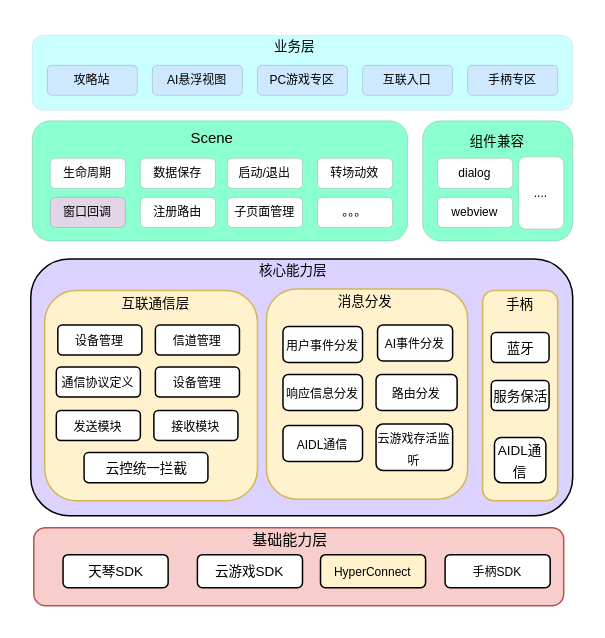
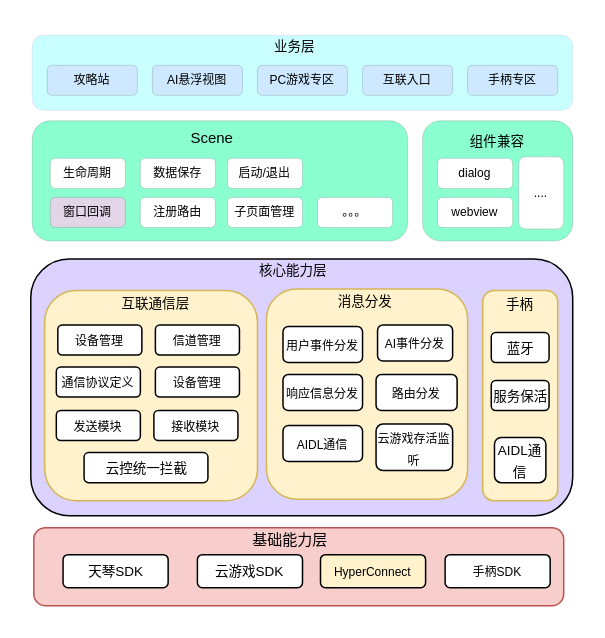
(355, 173) -> none
